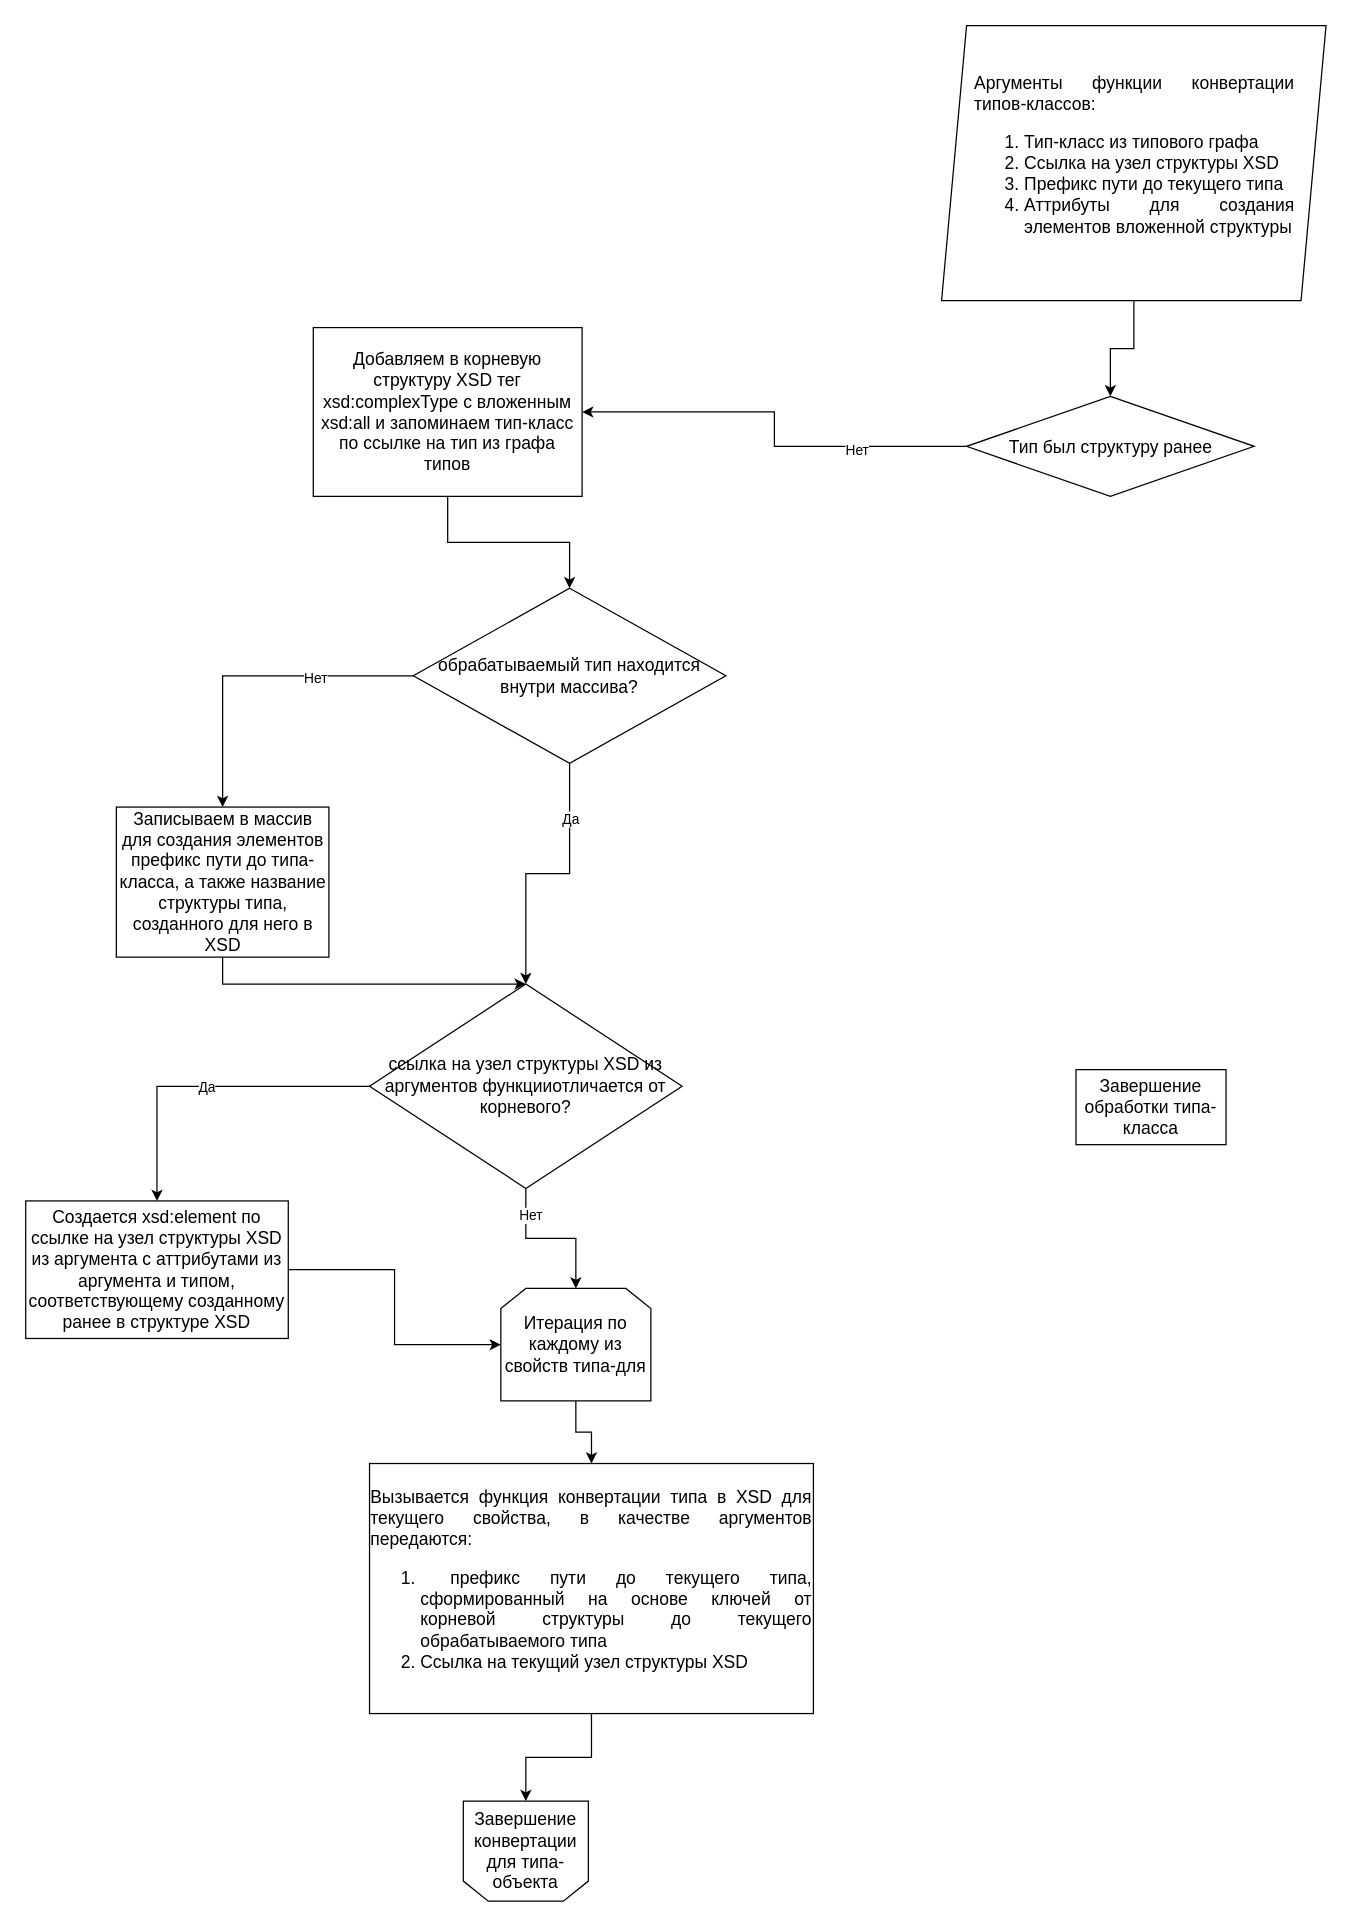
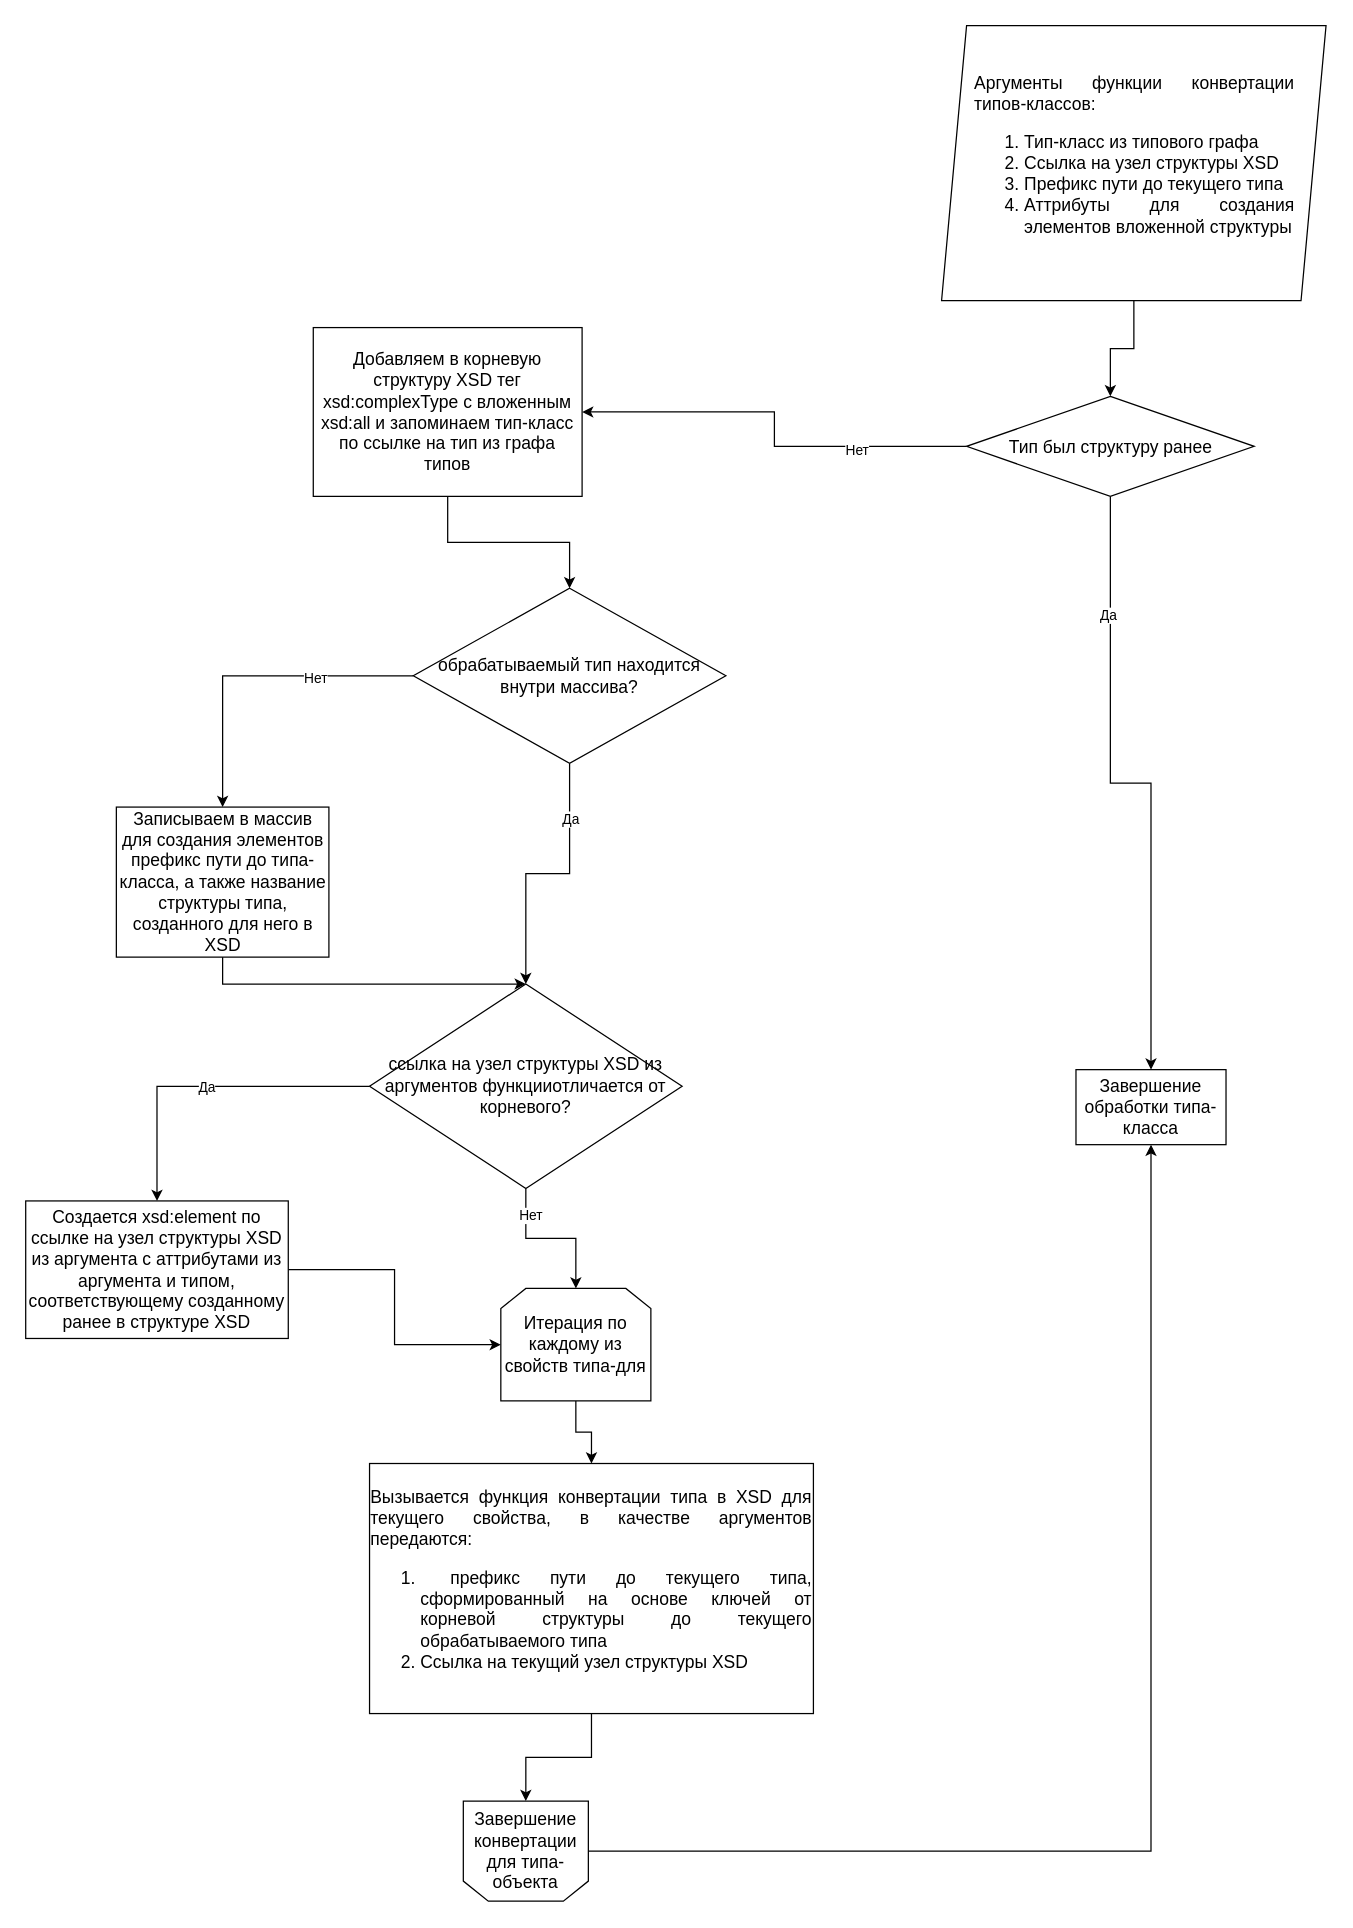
none -> (1126, 783)
none -> (1151, 1783)
